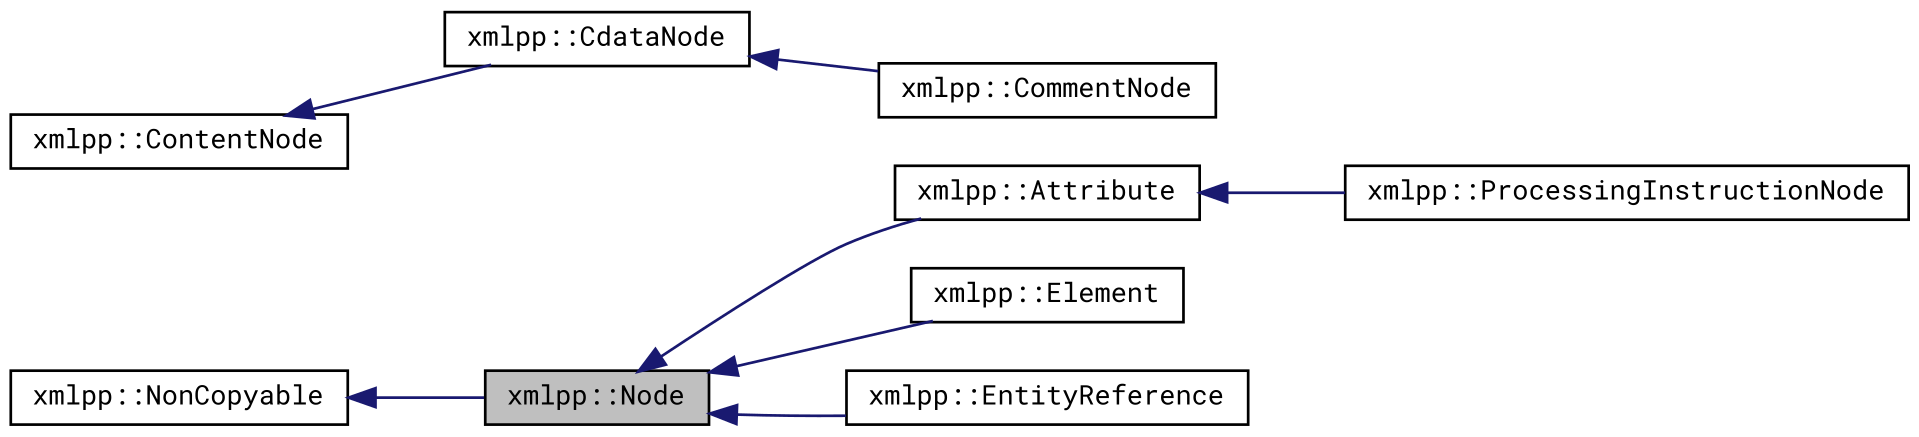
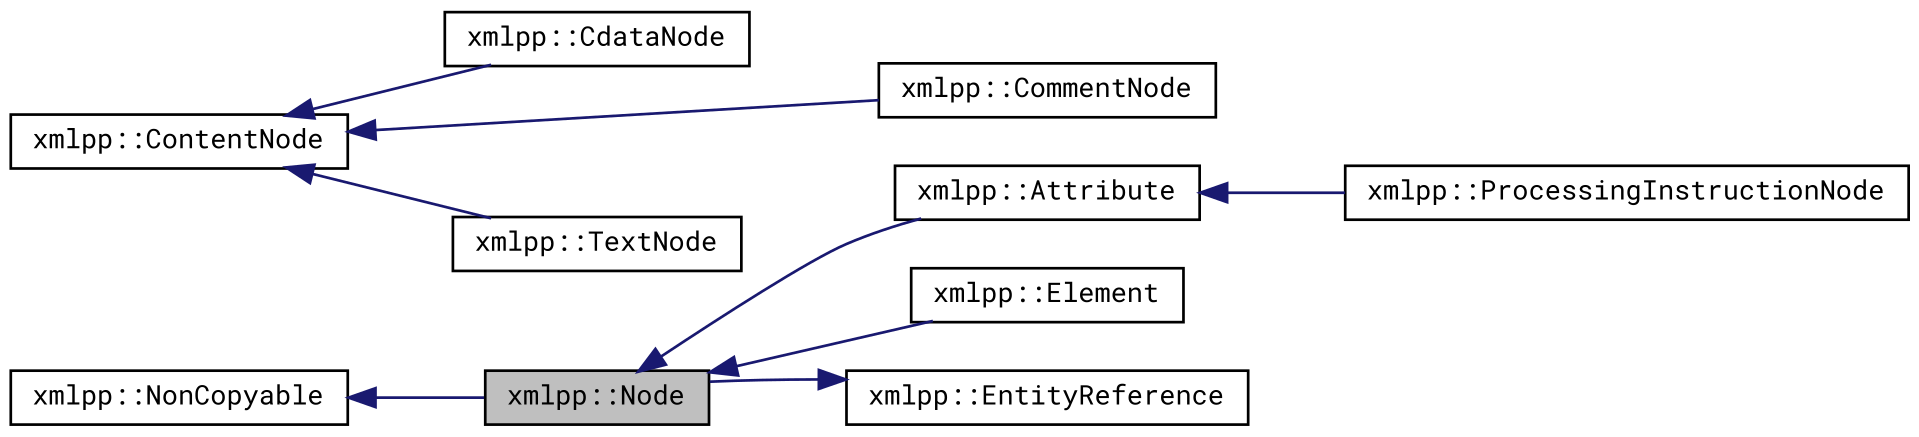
(828, 65) -> (627, 115)
none -> (597, 244)
(792, 416) -> (764, 380)
